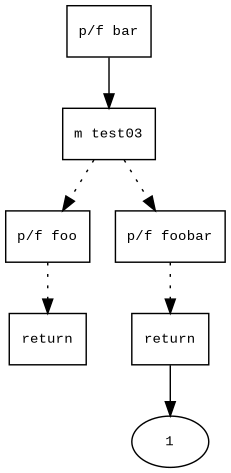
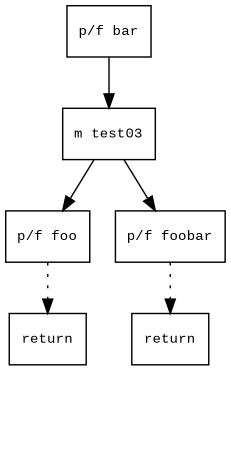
(82, 179) -> (82, 179)
(136, 179) -> (136, 179)
(170, 442) -> none
